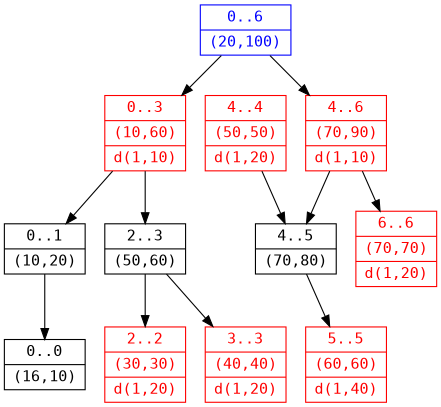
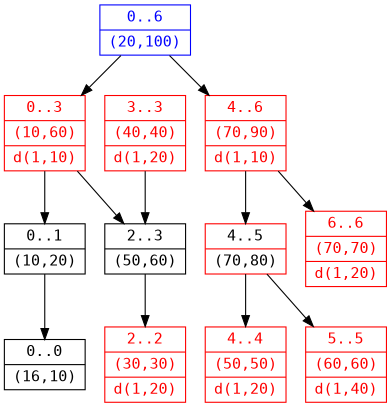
(271, 192) -> (246, 295)
(296, 249) -> (246, 249)
(186, 296) -> (145, 192)
